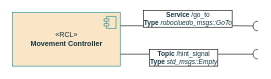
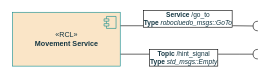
(67, 39) -> (67, 39)
